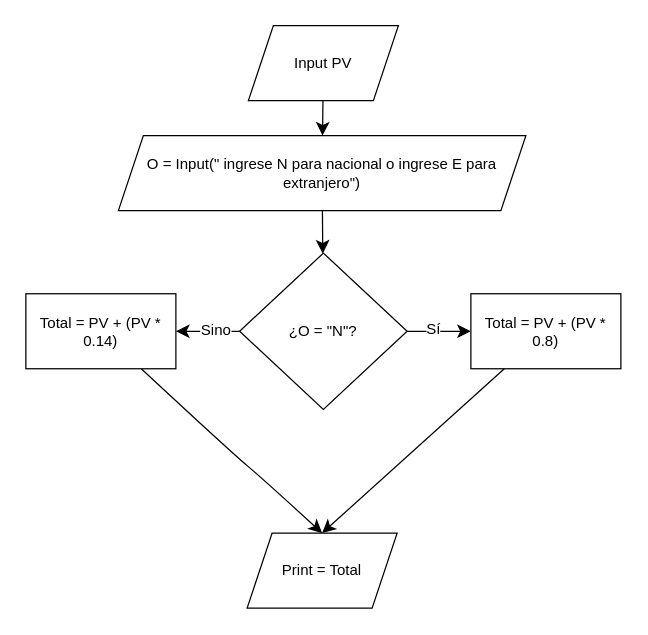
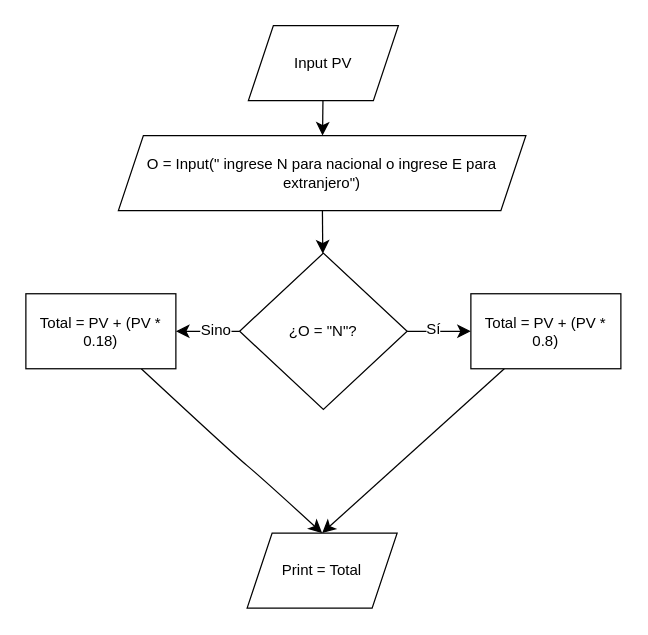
(101, 332) -> (101, 332)
